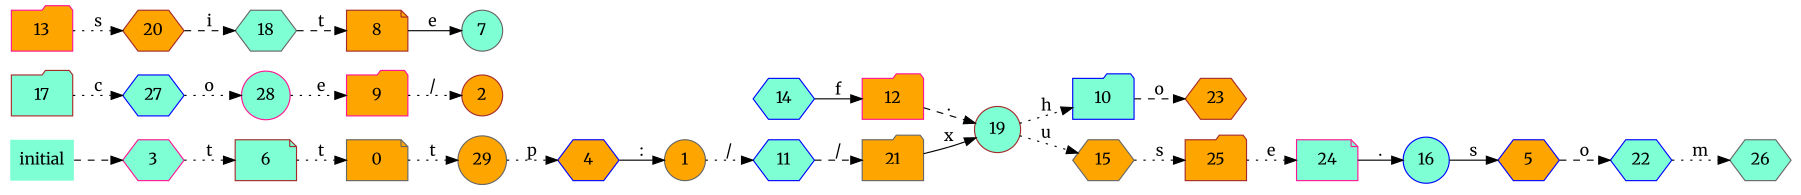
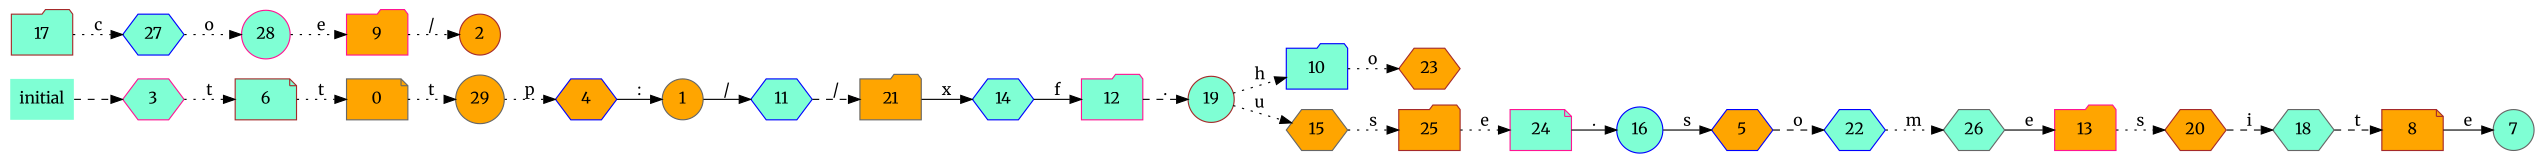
(893, 99) -> (1112, 99)
(1154, 99) -> (1367, 69)
none -> (2024, 130)
(945, 148) -> (941, 99)
(723, 160) -> (721, 99)
